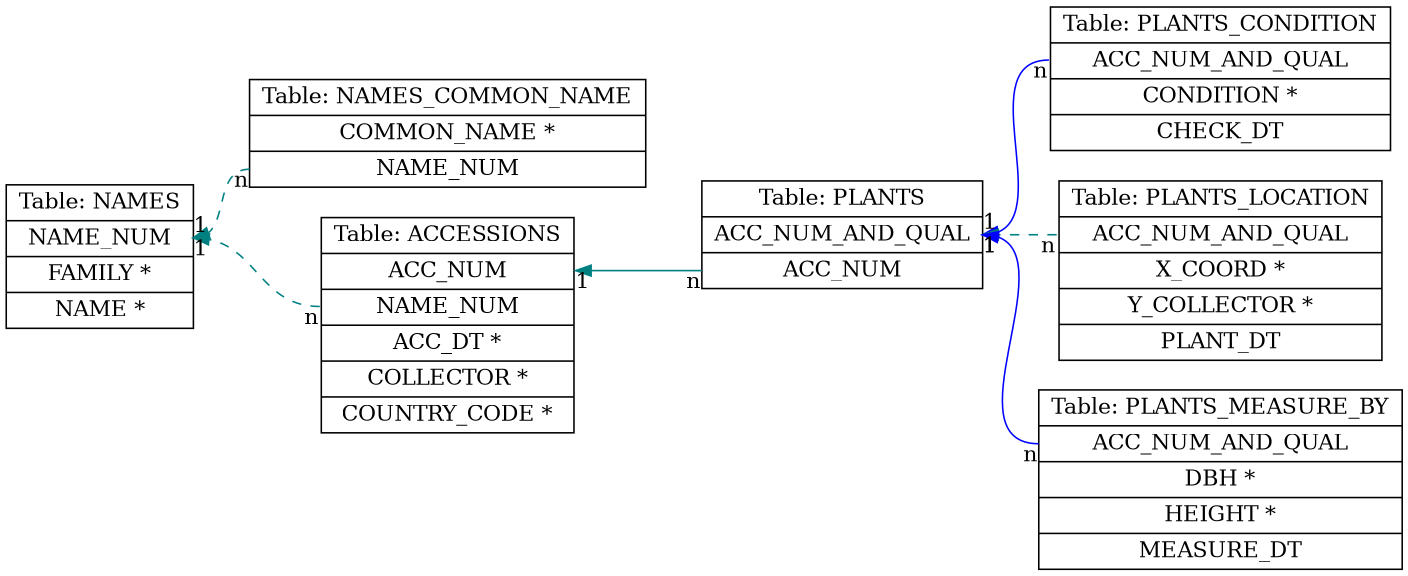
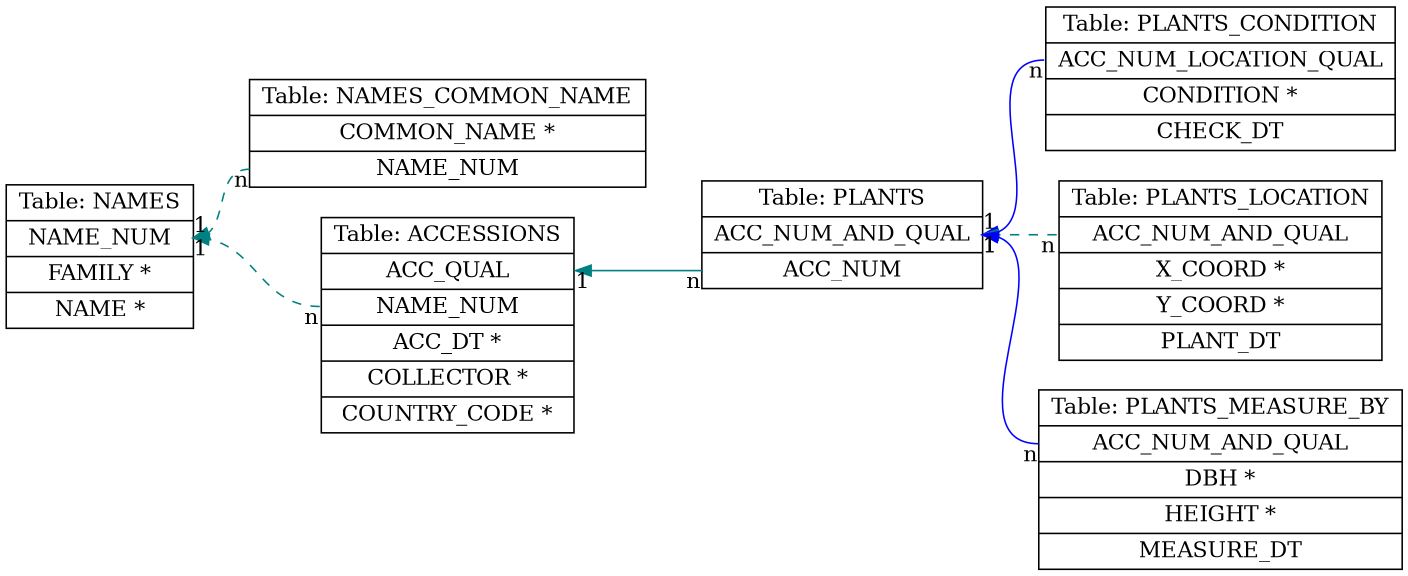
(1220, 60) -> (1220, 60)
(448, 271) -> (448, 271)
(1220, 306) -> (1220, 306)
